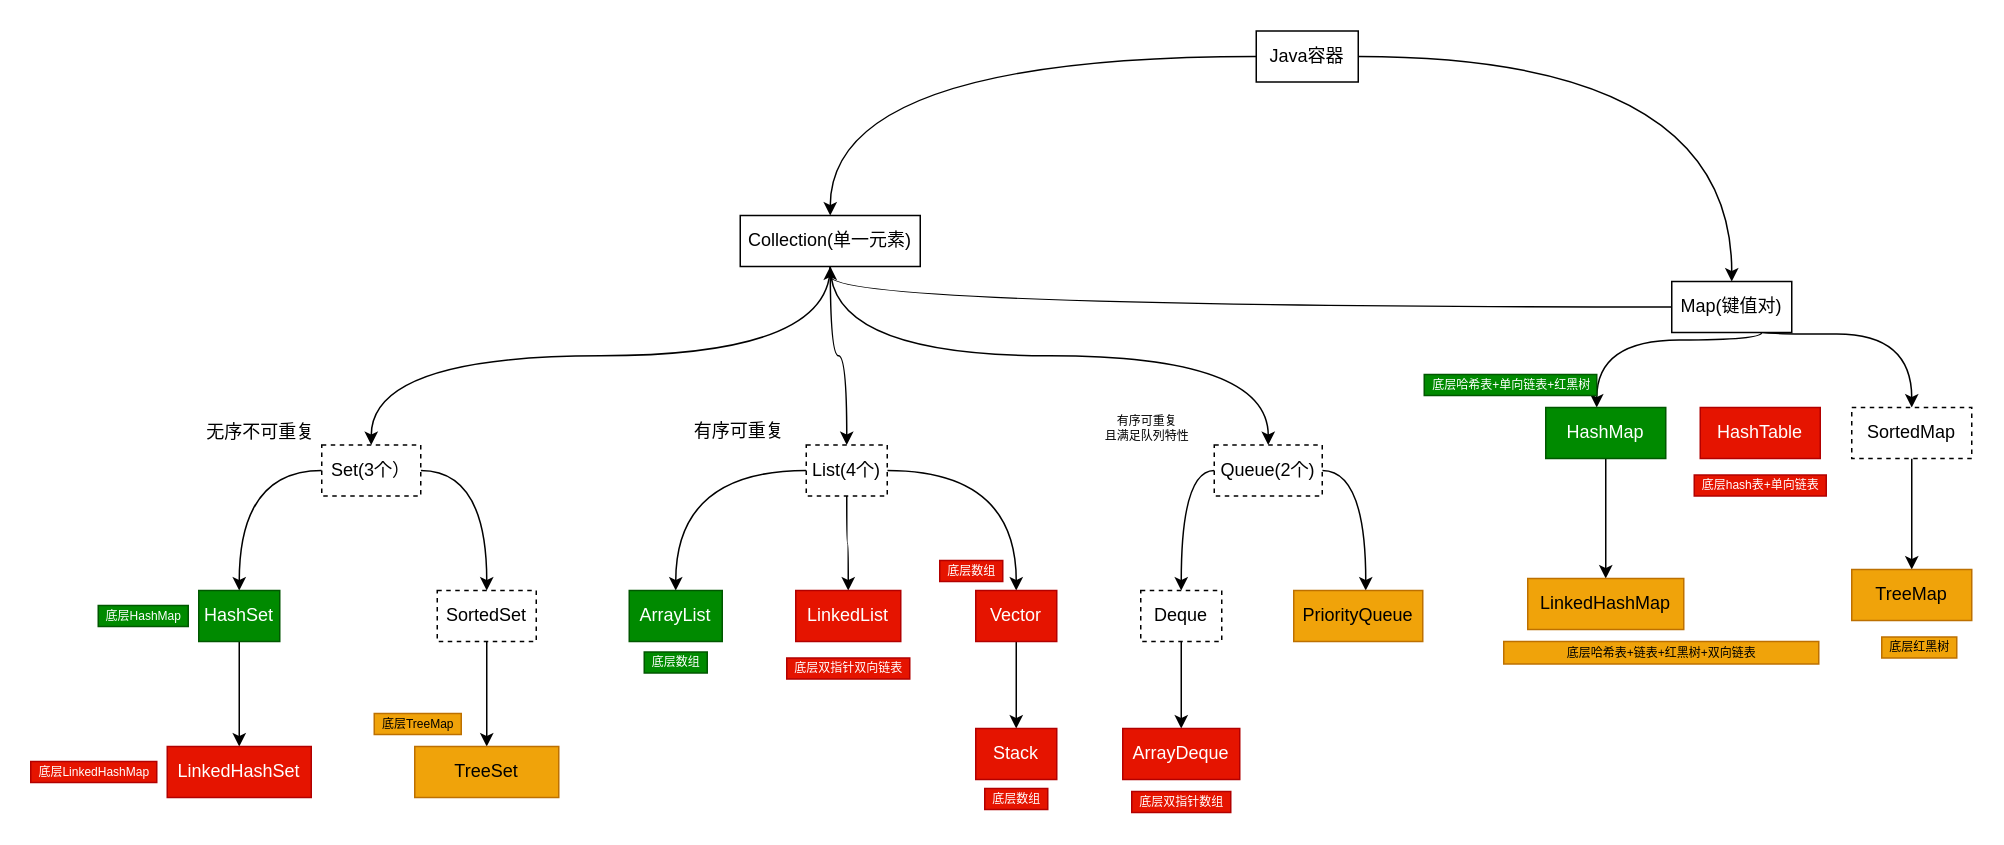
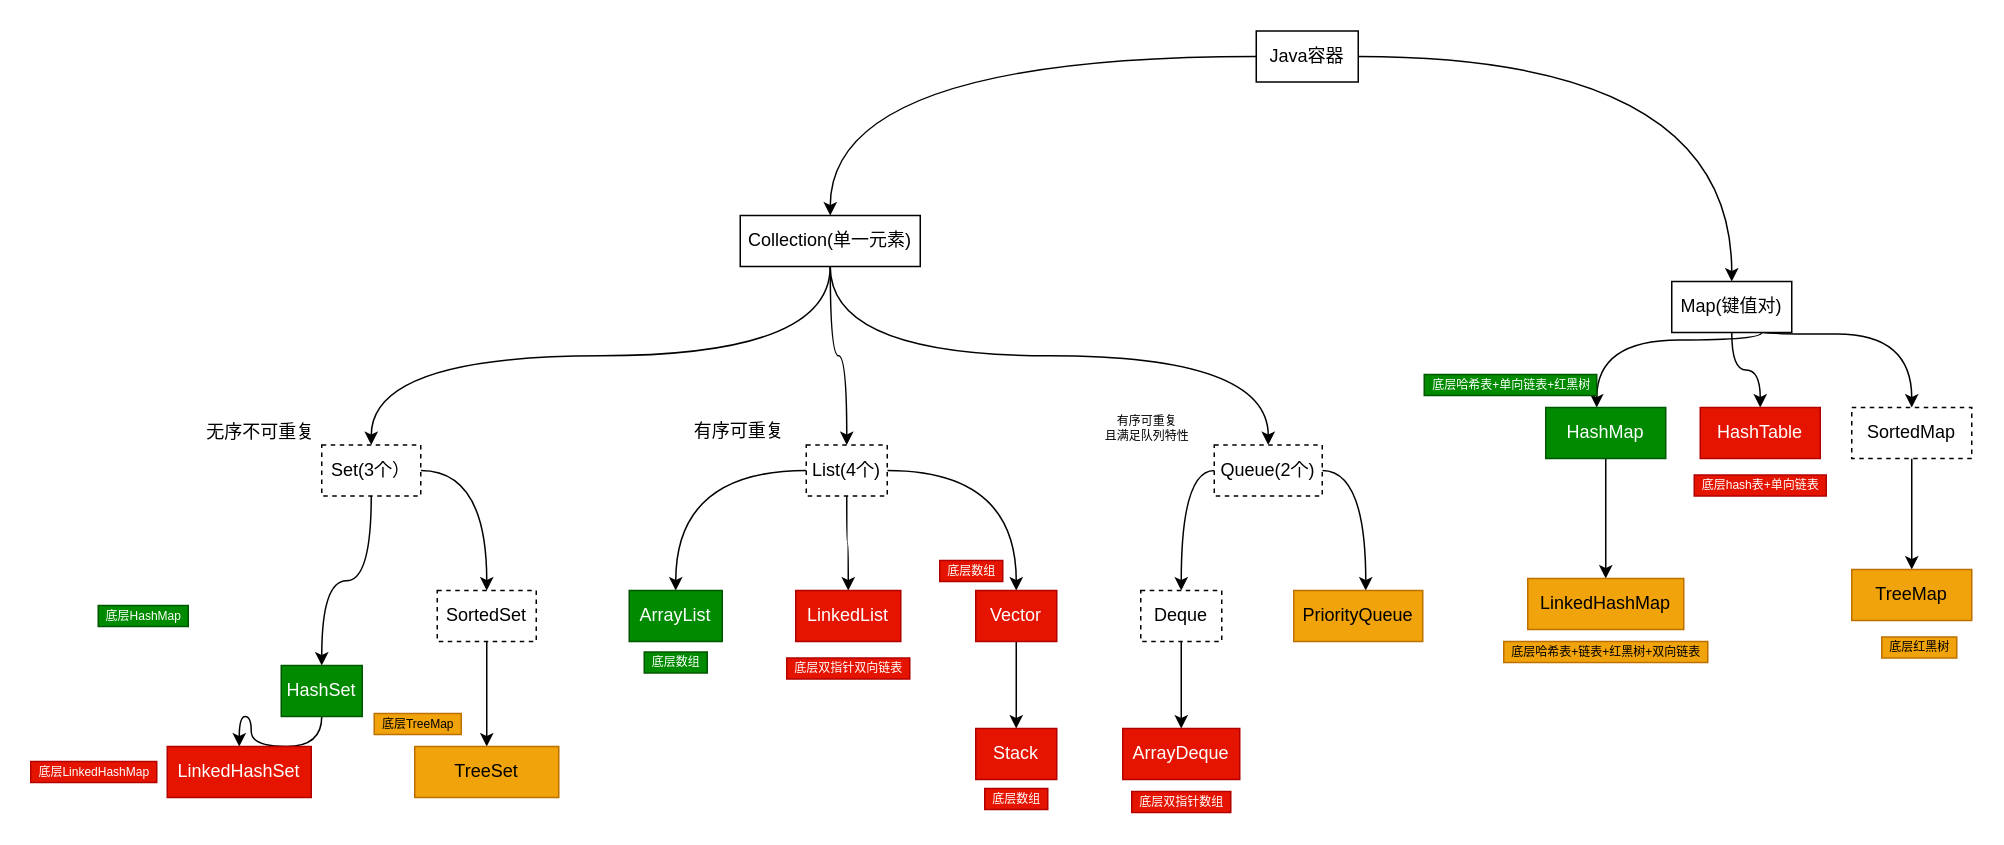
(1253, 304) -> (1740, 367)
(239, 616) -> (322, 691)
(1661, 653) -> (1606, 652)
